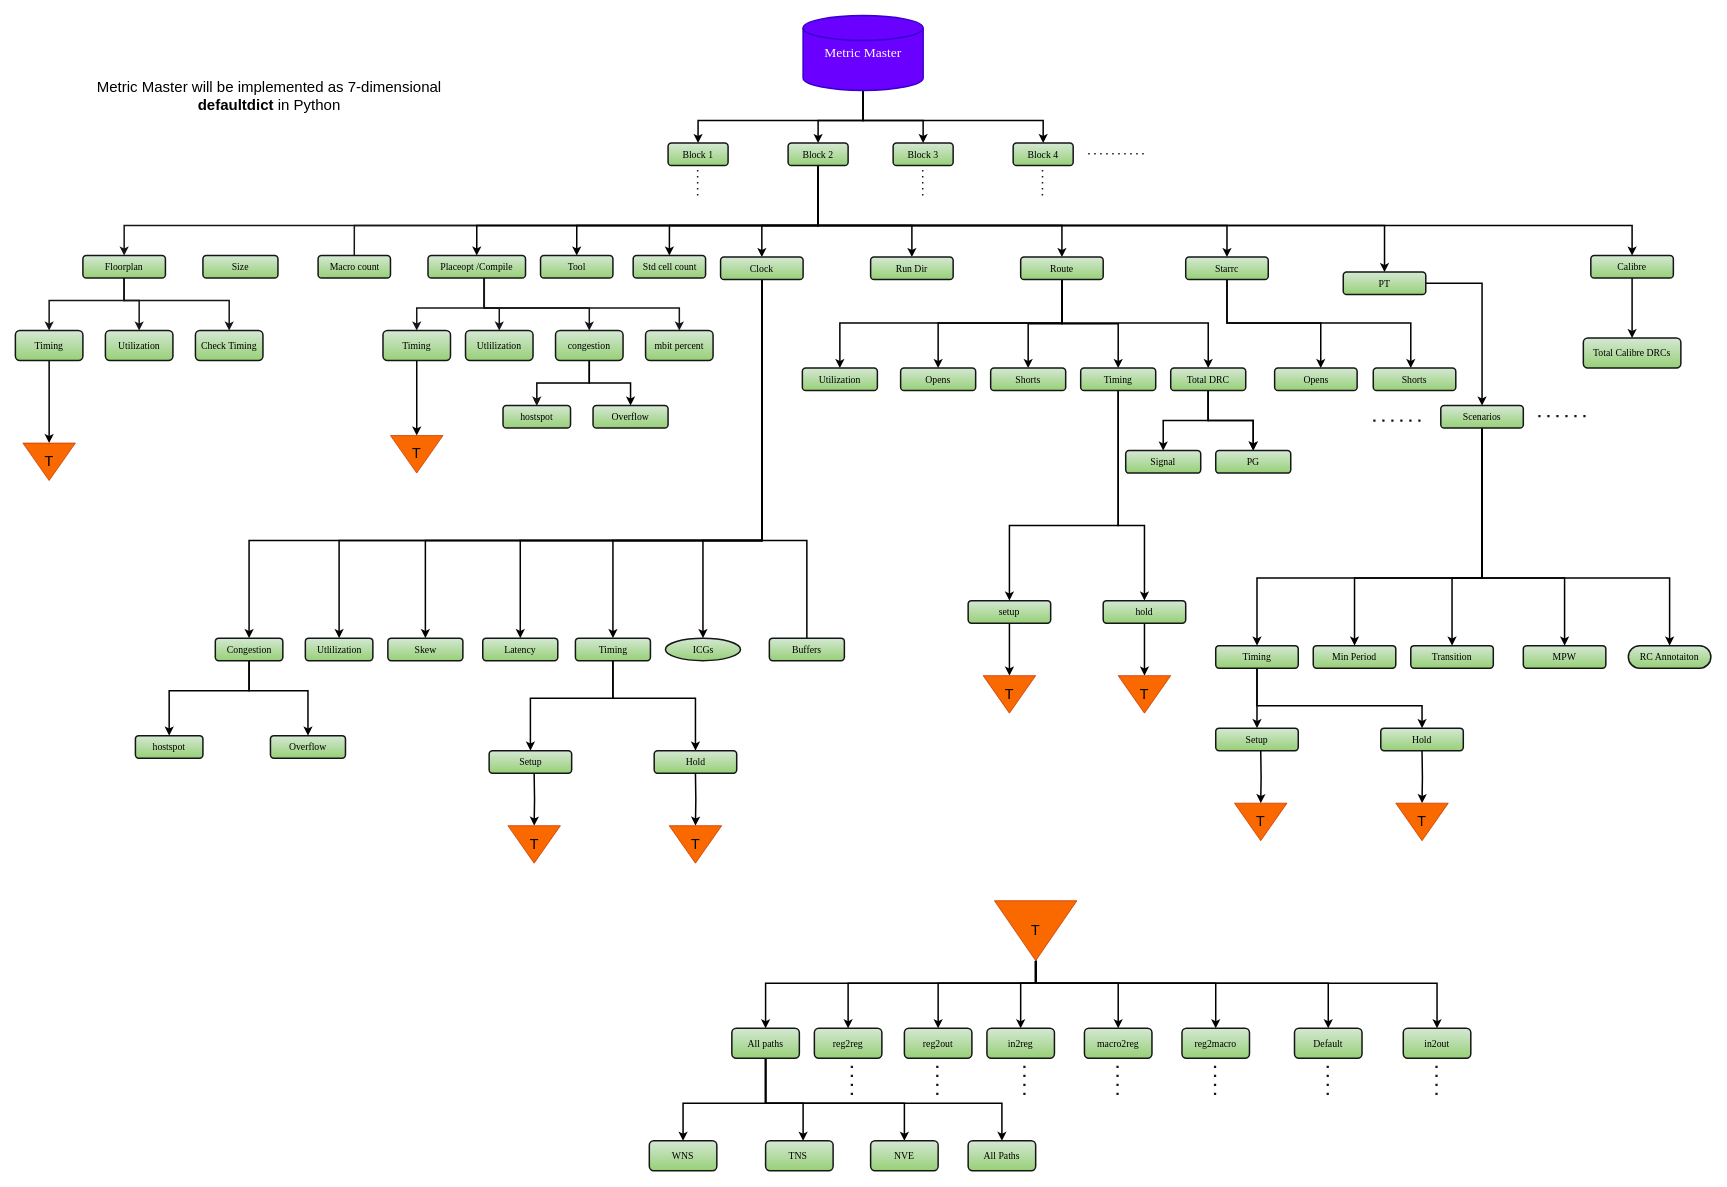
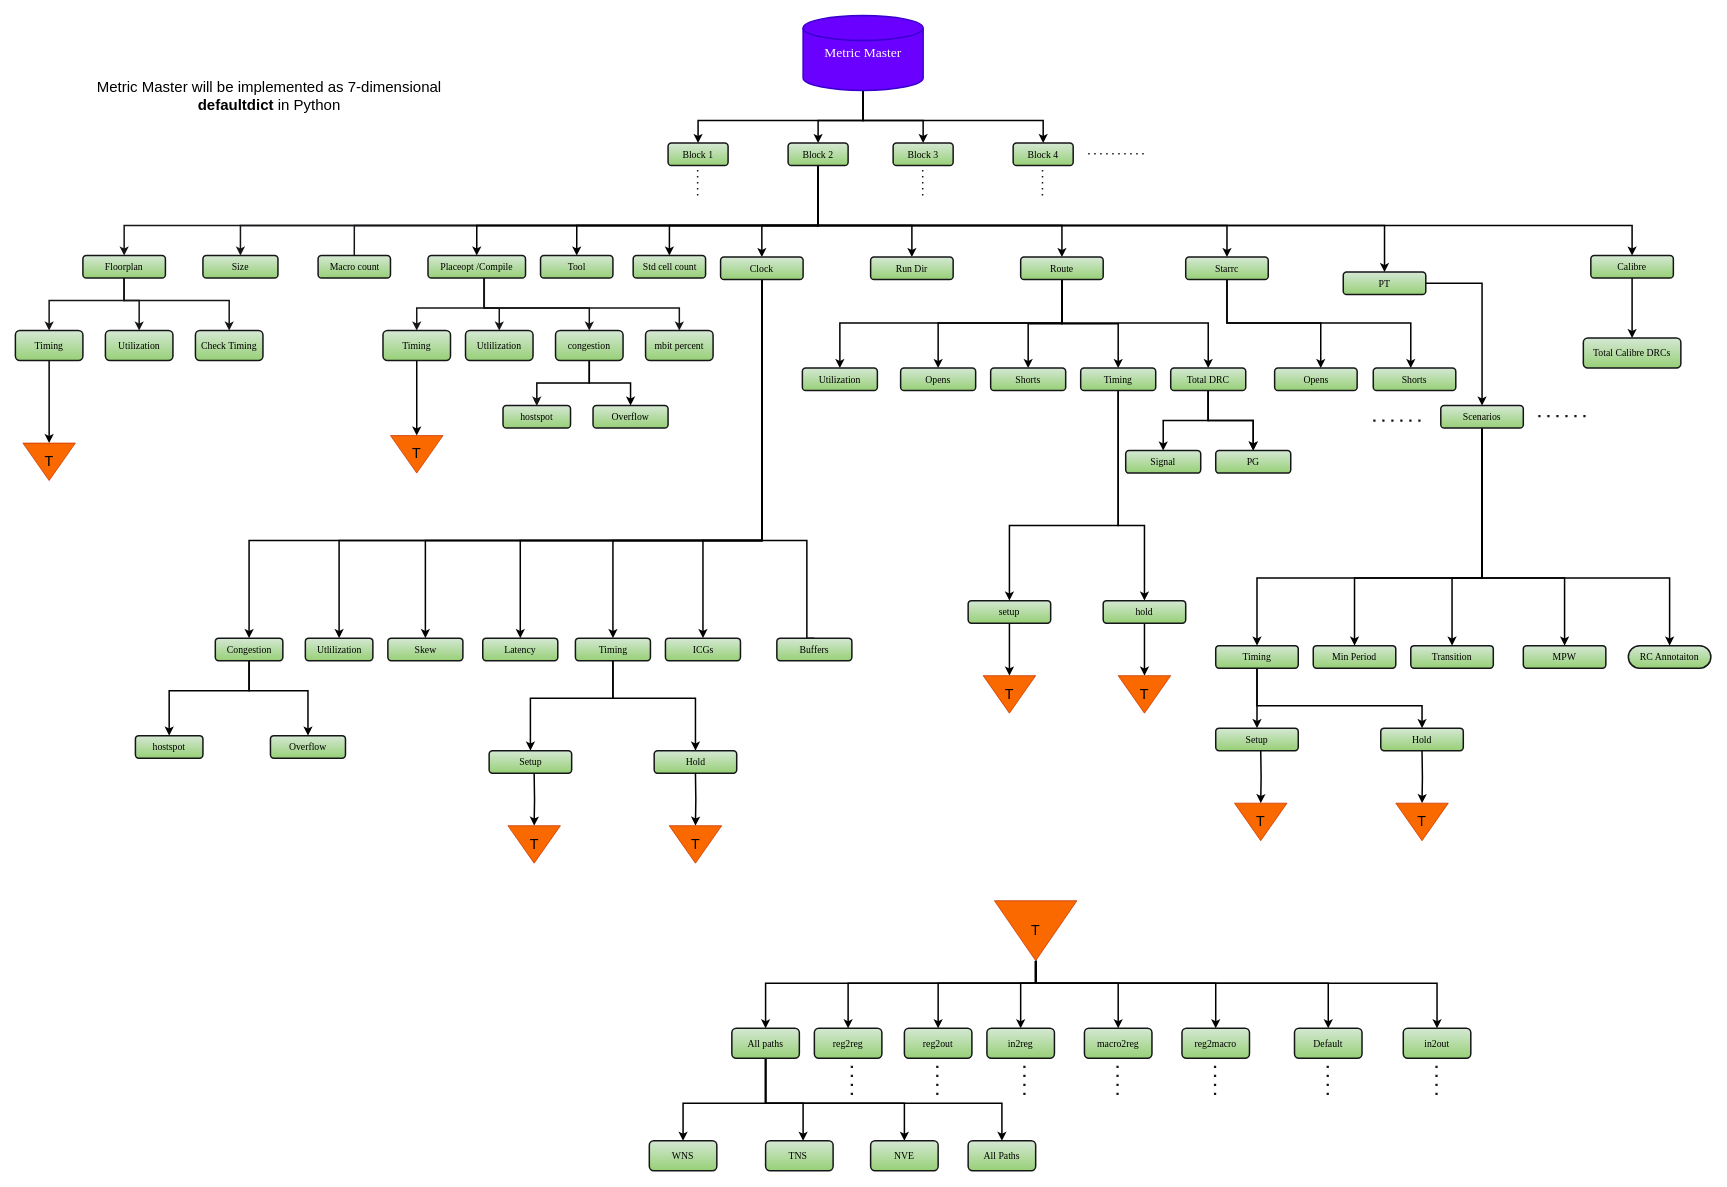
none -> (240, 238)
(703, 649) -> (703, 649)
(807, 649) -> (814, 649)
